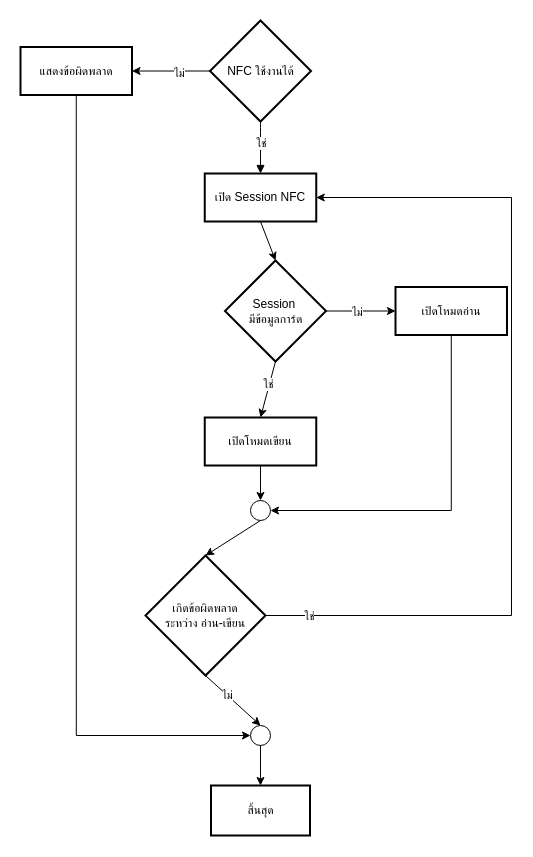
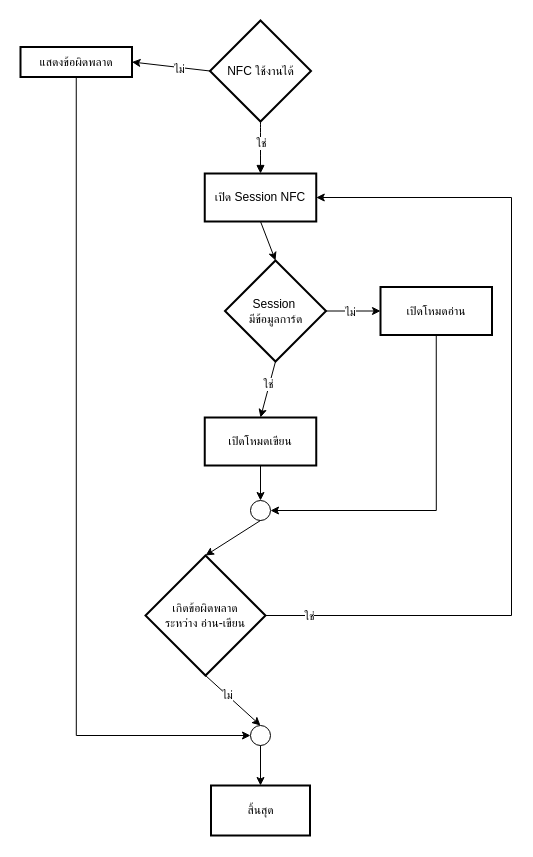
(76, 71) -> (76, 62)
(451, 311) -> (436, 311)
